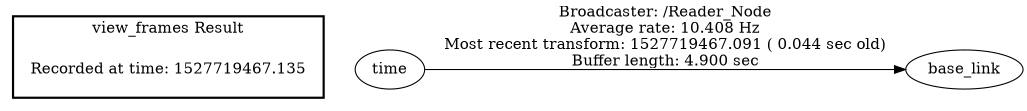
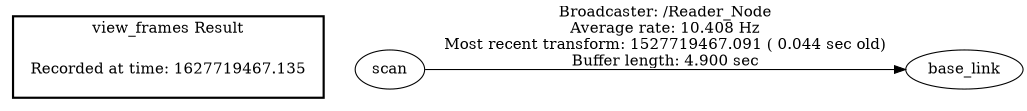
(168, 70) -> (168, 70)
(390, 70) -> (390, 70)
